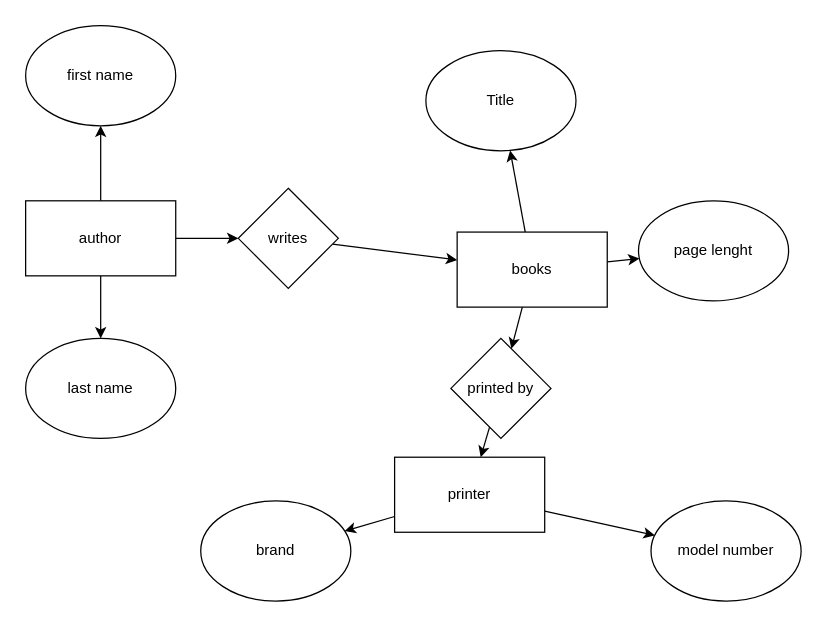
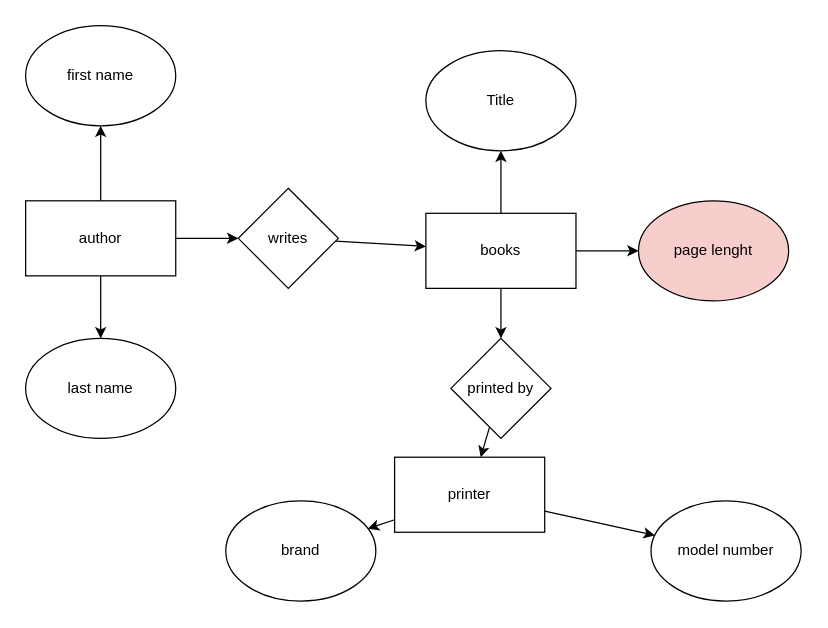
(713, 251) -> (713, 251)
(532, 269) -> (501, 251)
(276, 551) -> (301, 551)
